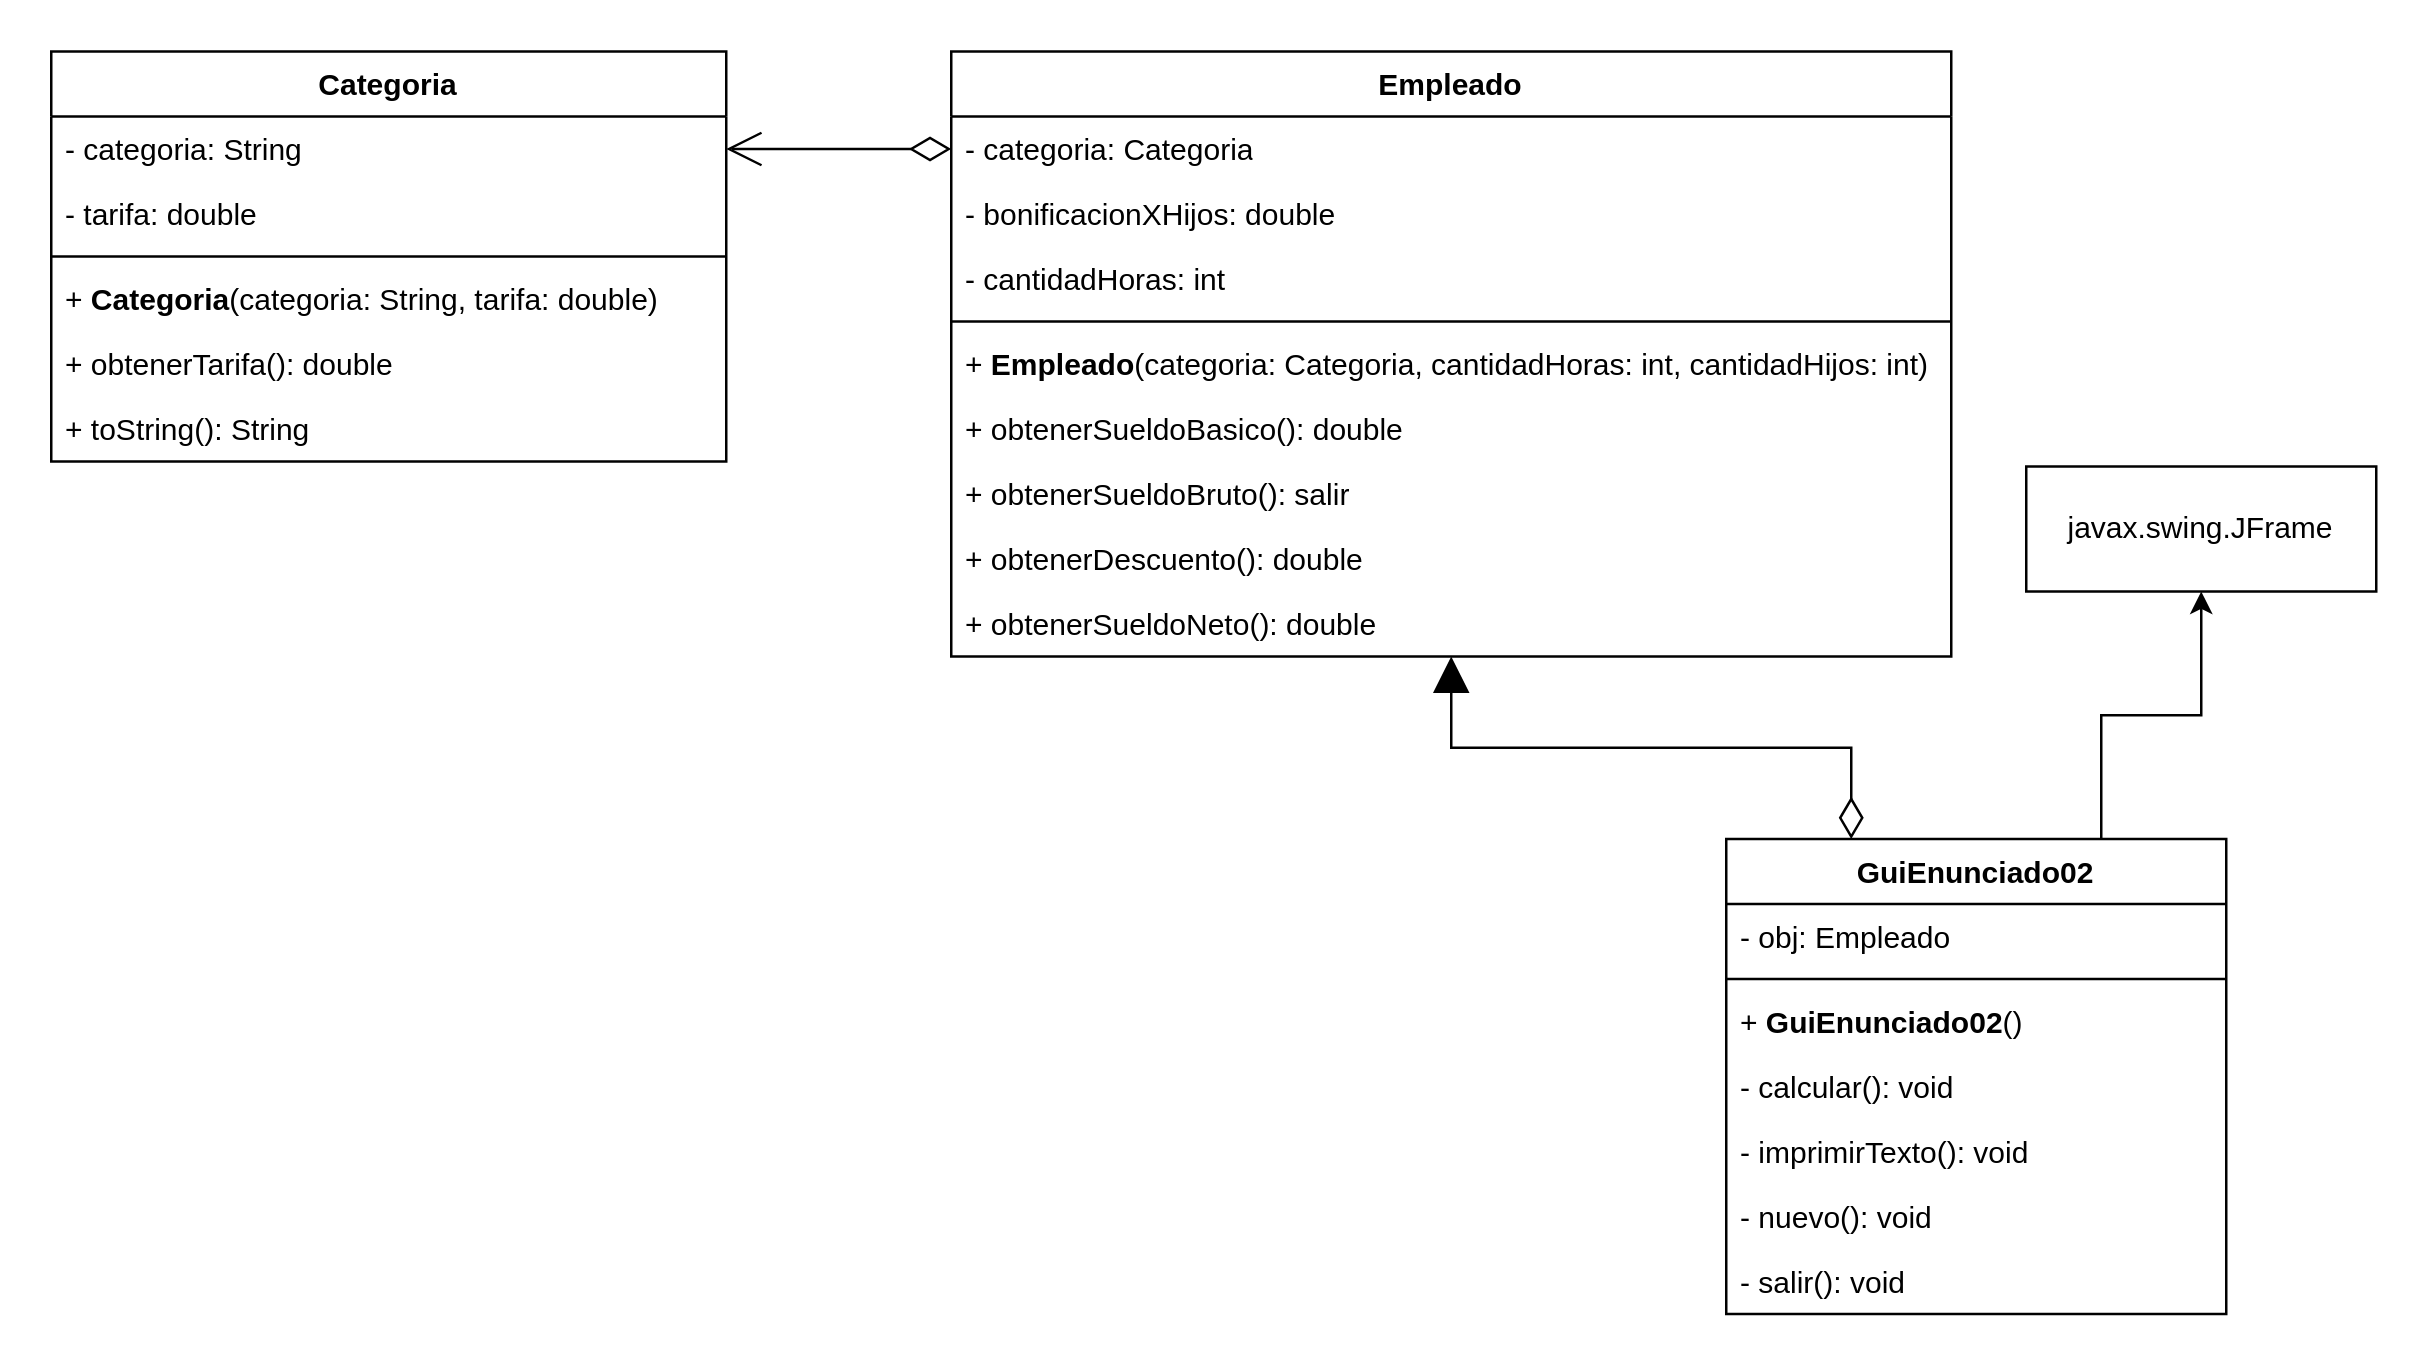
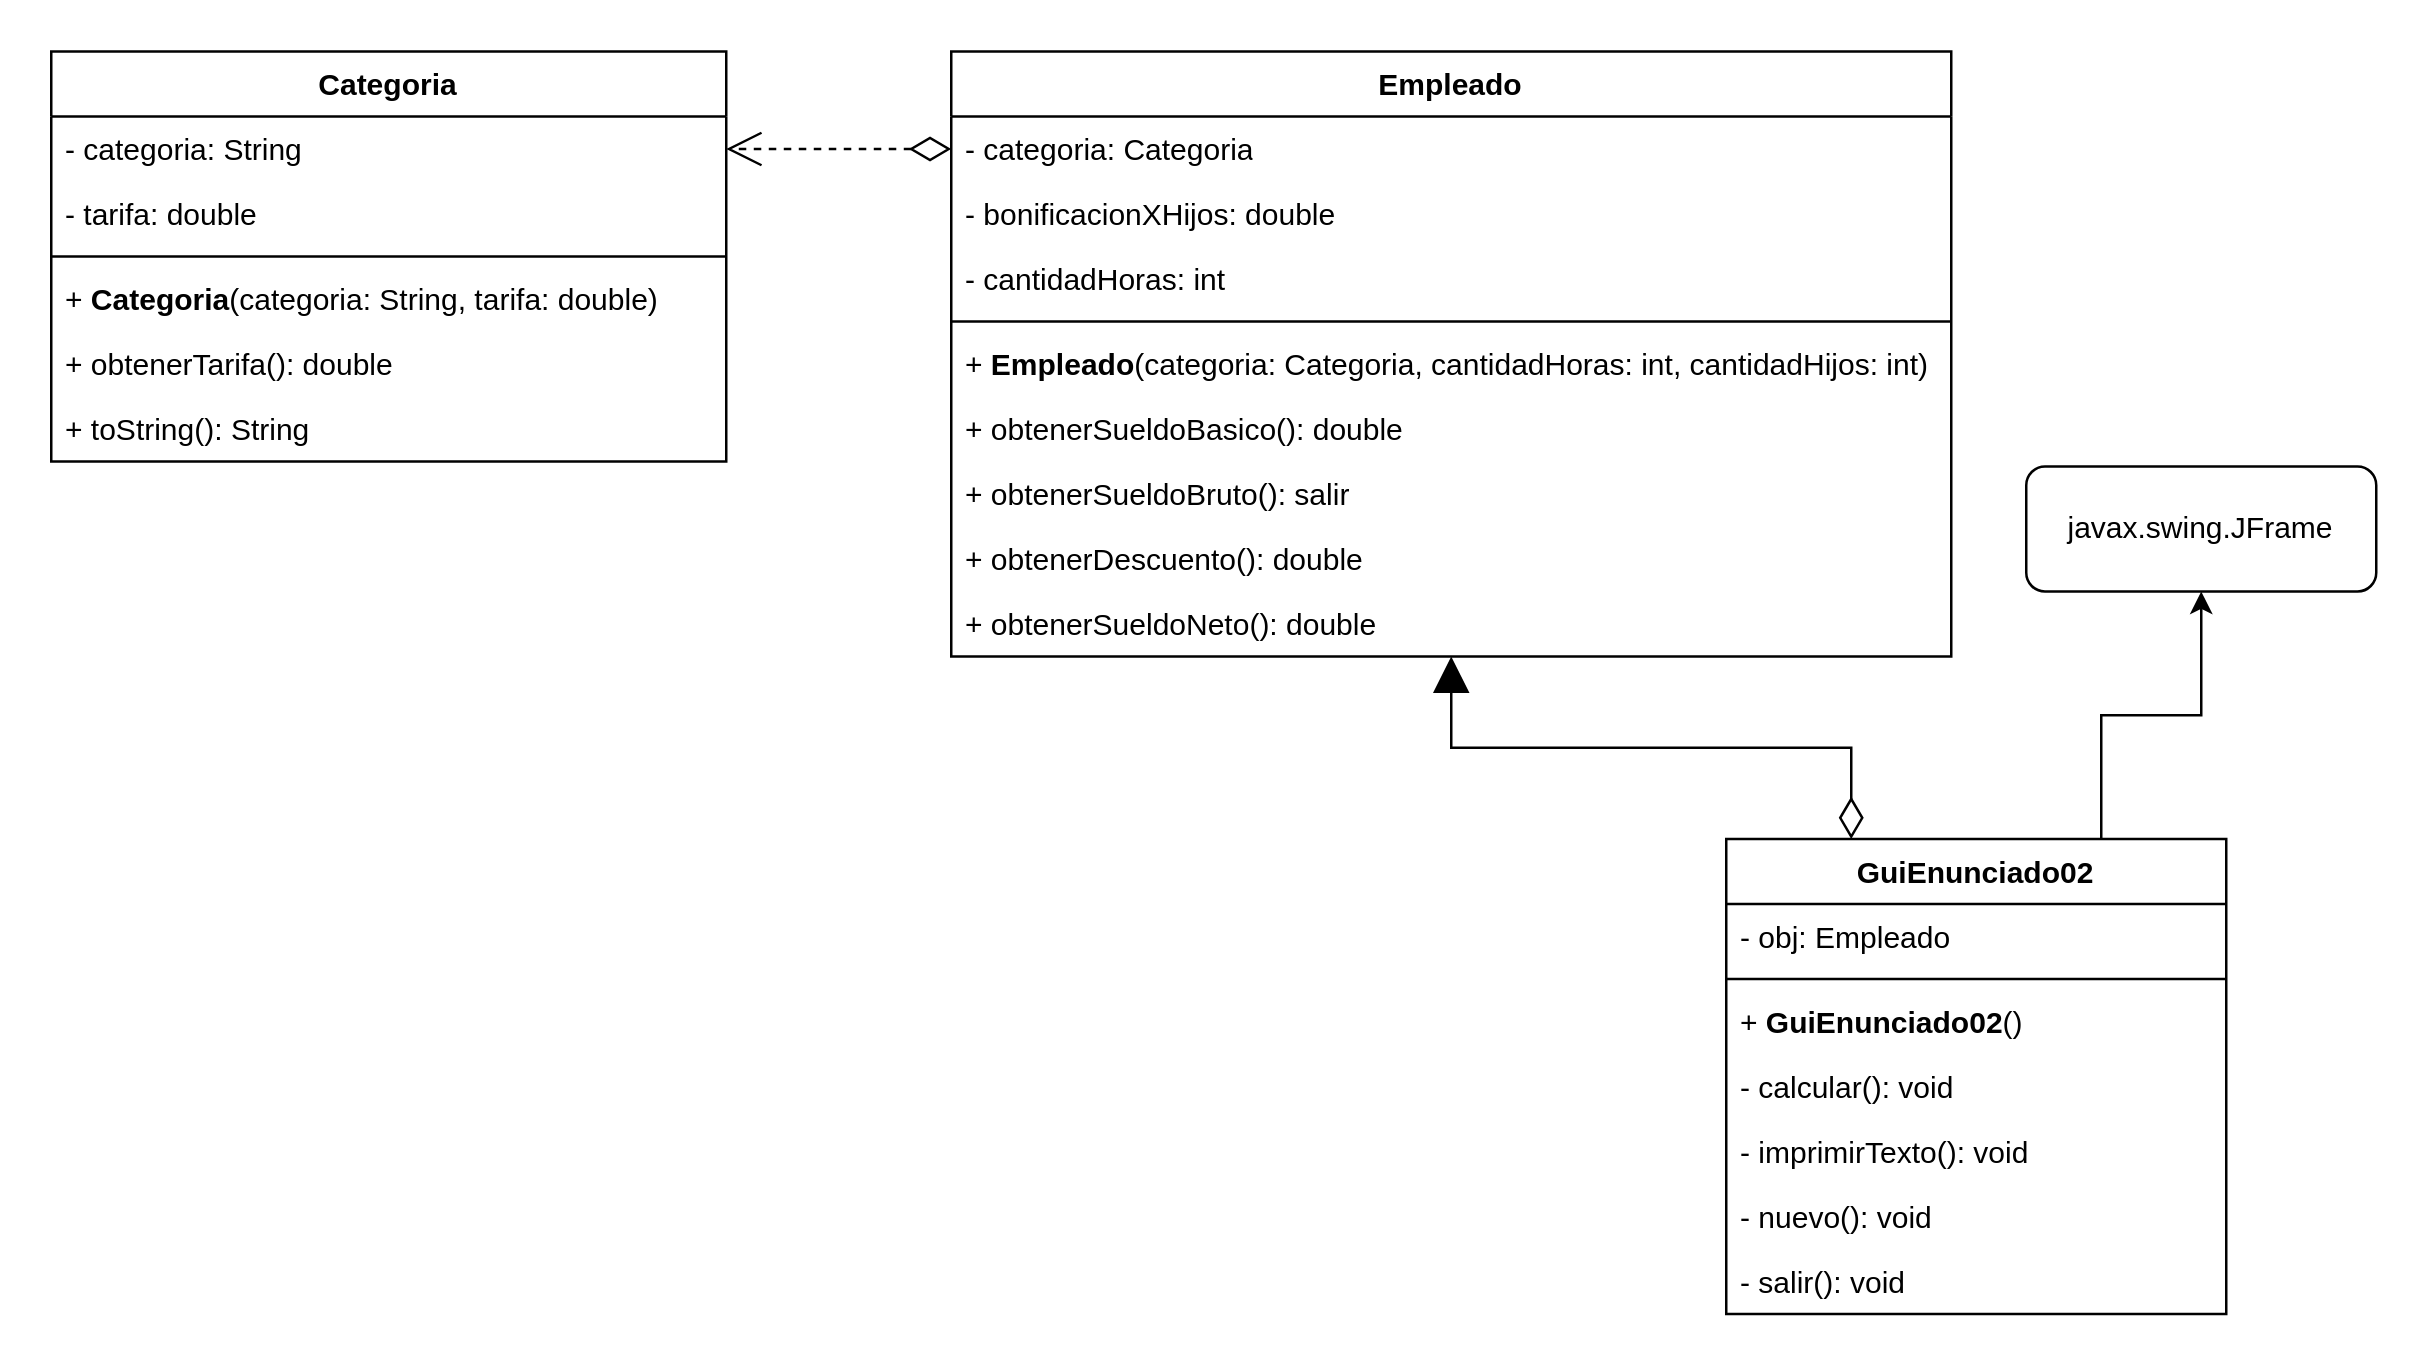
(819, 149) -> (819, 149)
(2201, 529) -> (2201, 529)
